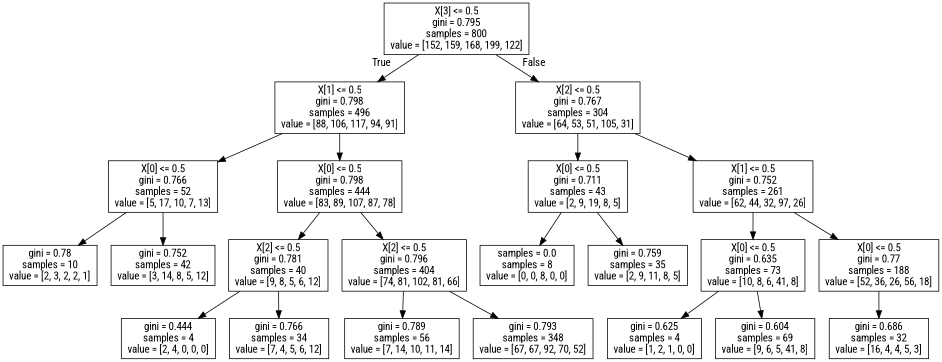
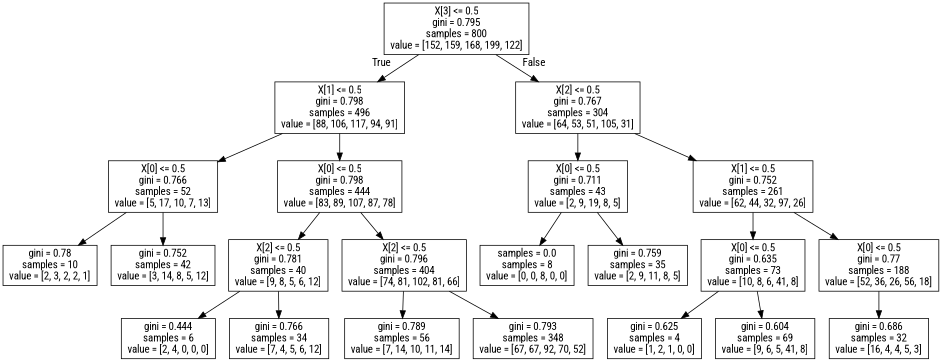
(168, 339) -> (168, 339)
